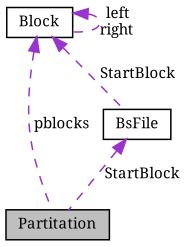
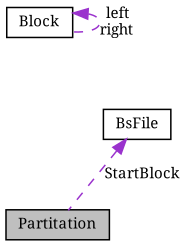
(94, 79) -> none
(30, 133) -> none
